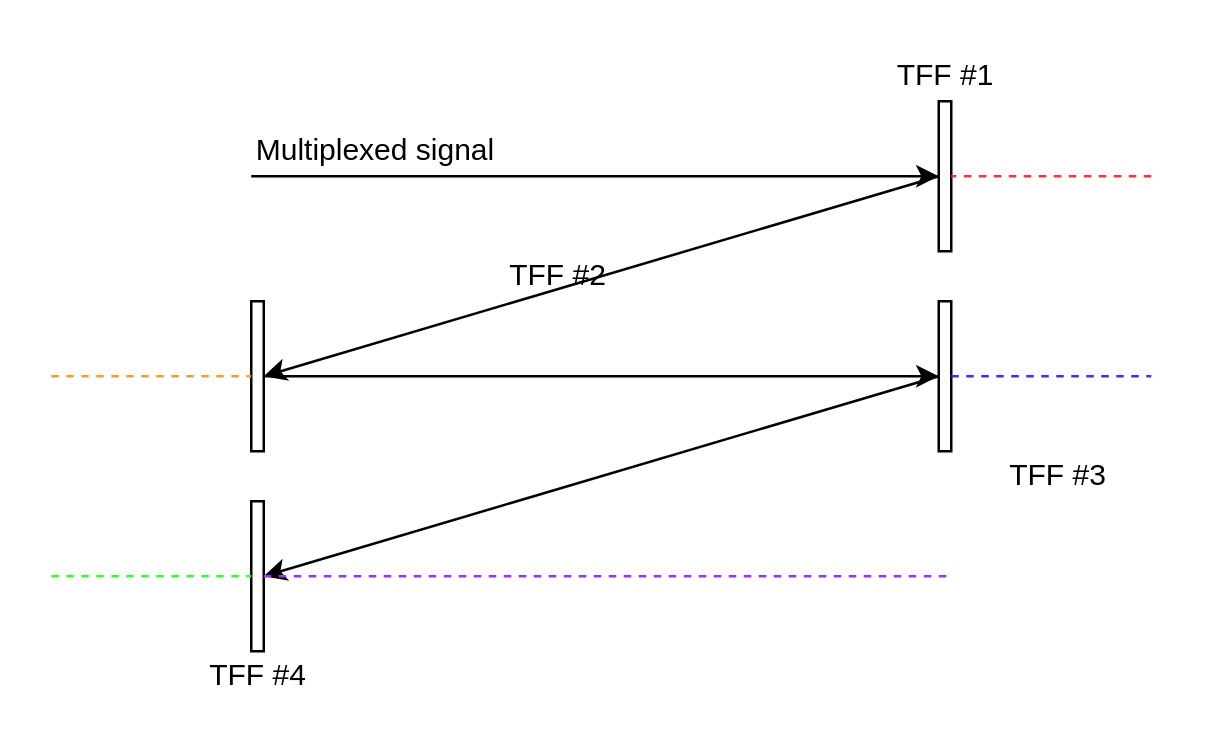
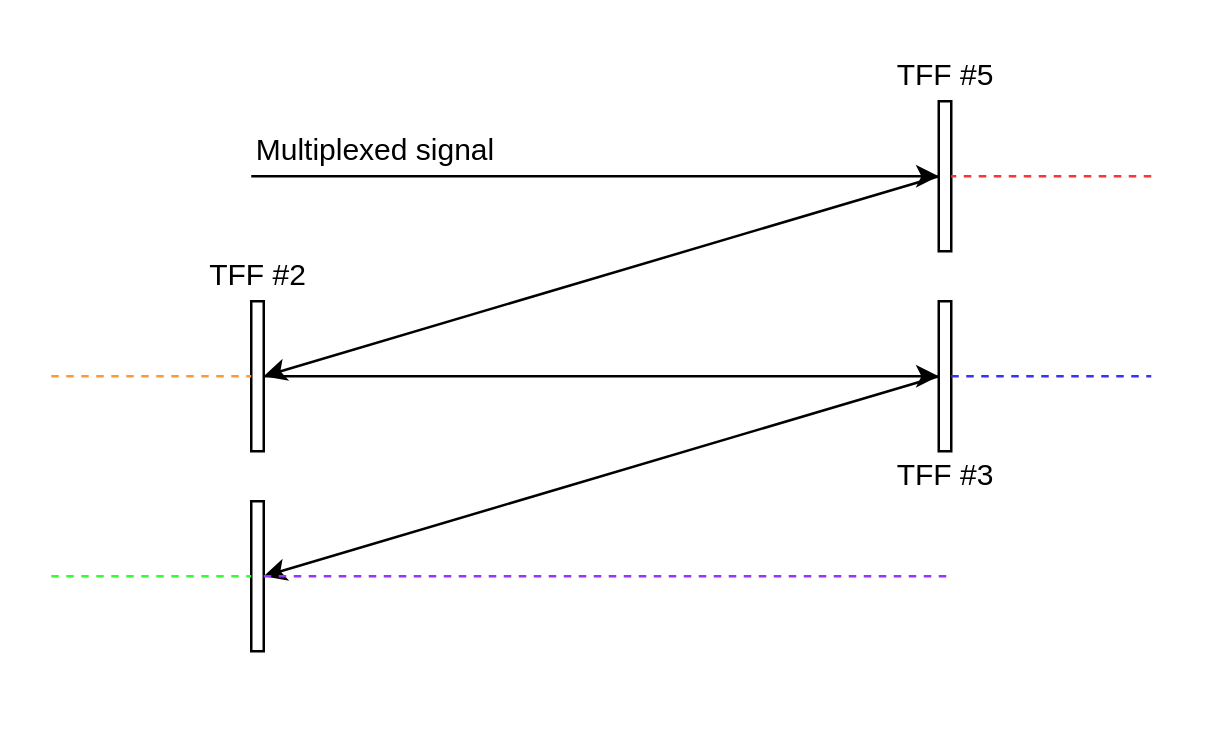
(946, 76) -> (946, 76)
(558, 276) -> (258, 276)
(1058, 476) -> (945, 476)
(258, 676) -> none
